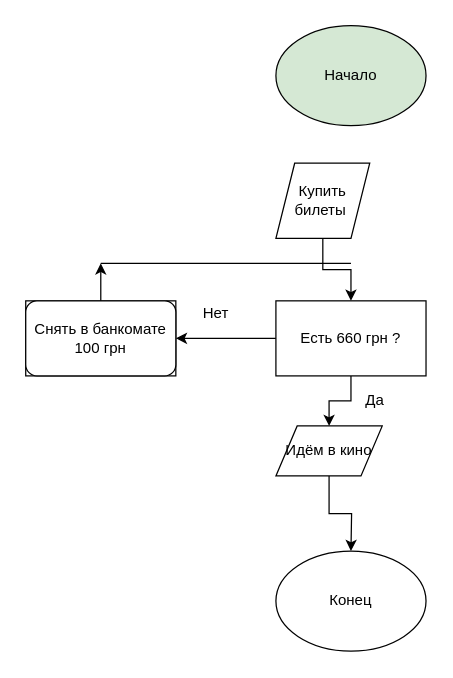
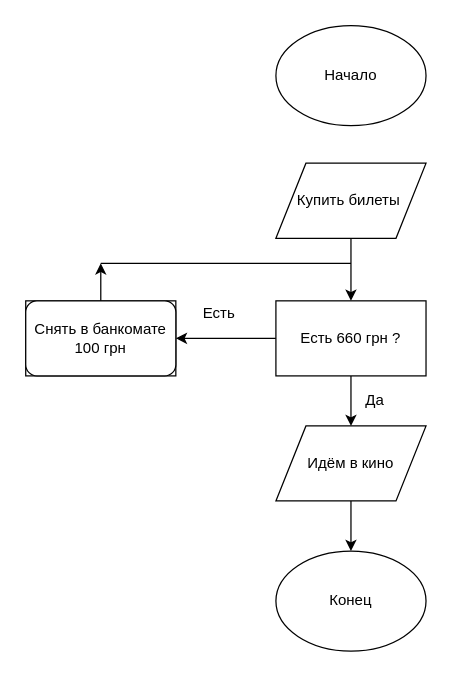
(351, 76) -> (351, 76)
(323, 201) -> (351, 201)
(216, 313) -> (220, 313)
(329, 451) -> (351, 463)
